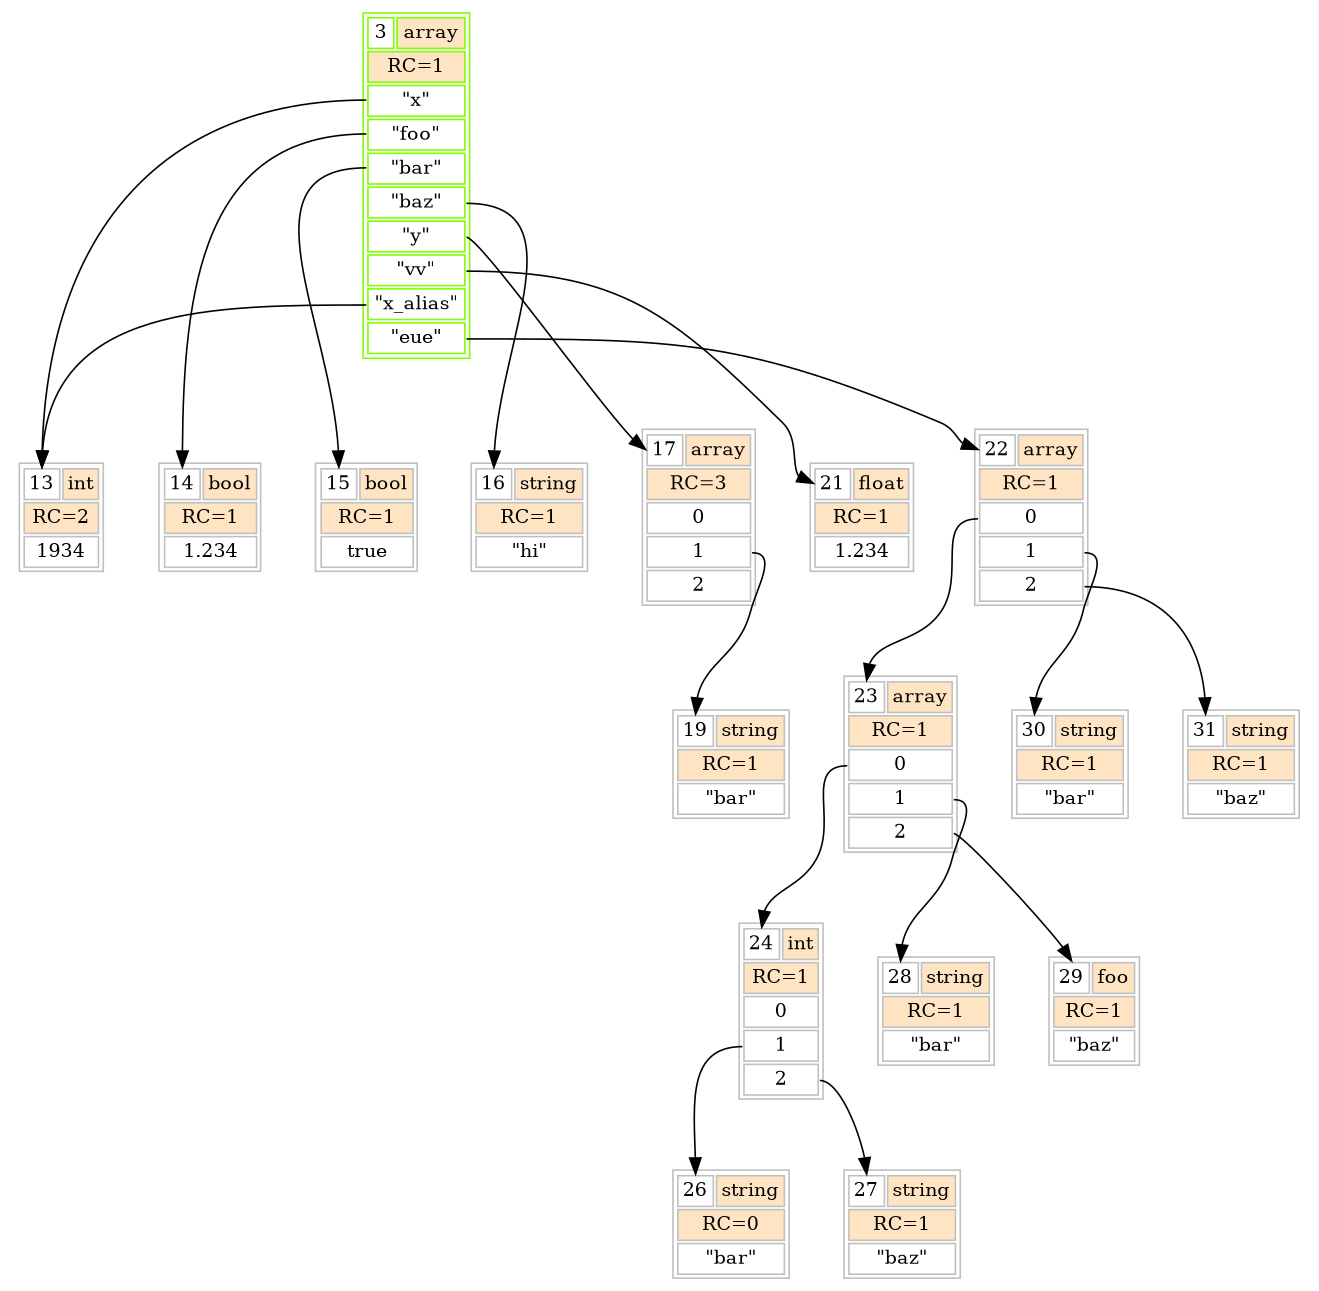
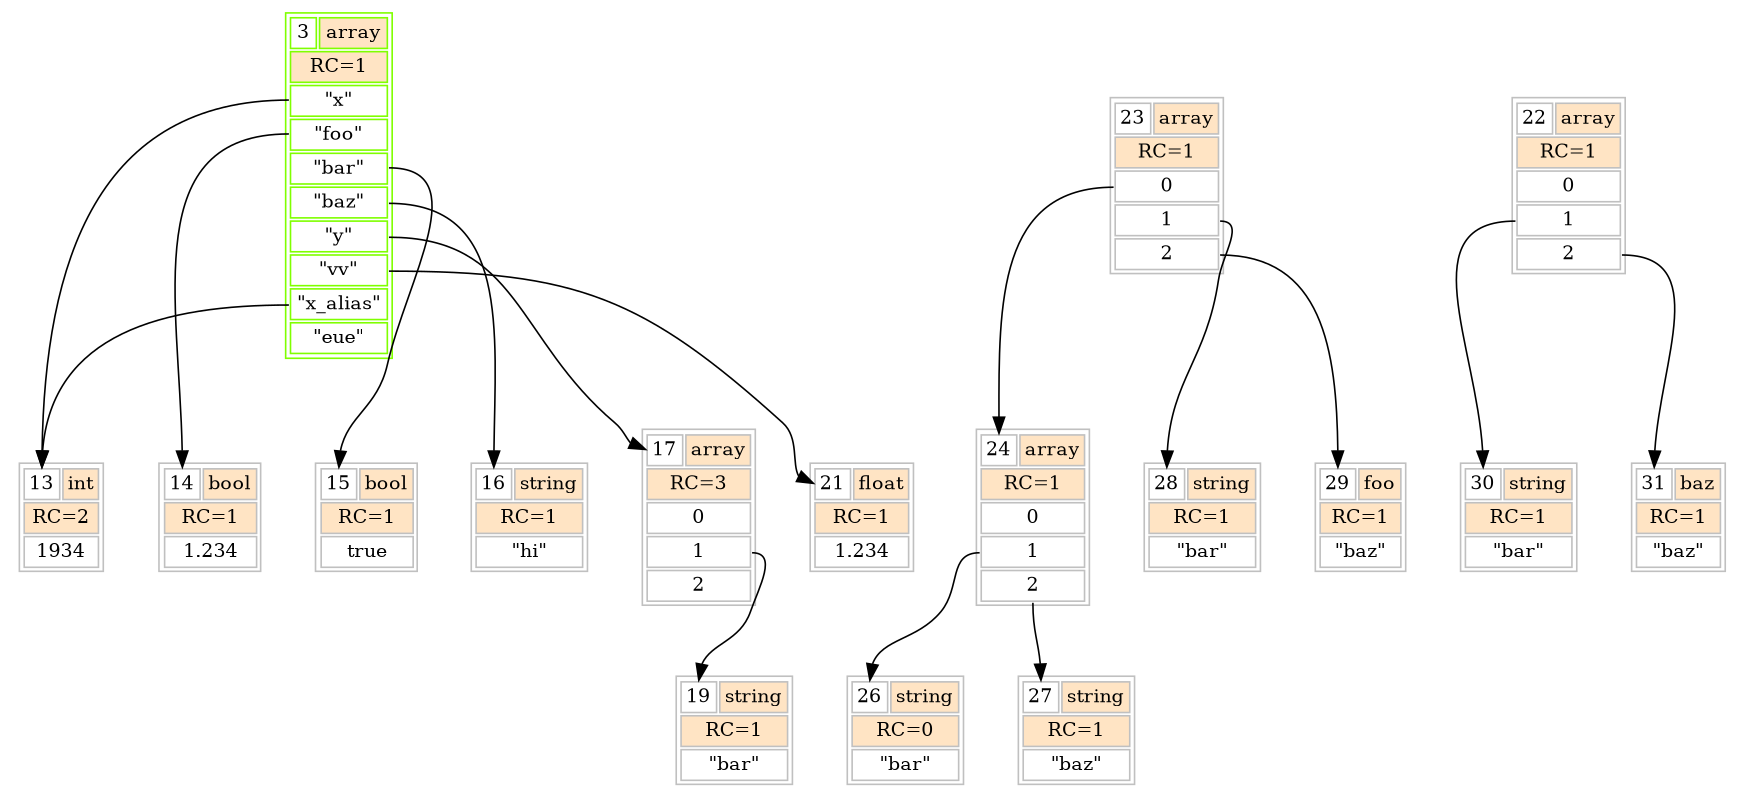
(724, 353) -> none
(945, 603) -> none
(1260, 730) -> (1698, 483)
(800, 943) -> (1052, 449)
